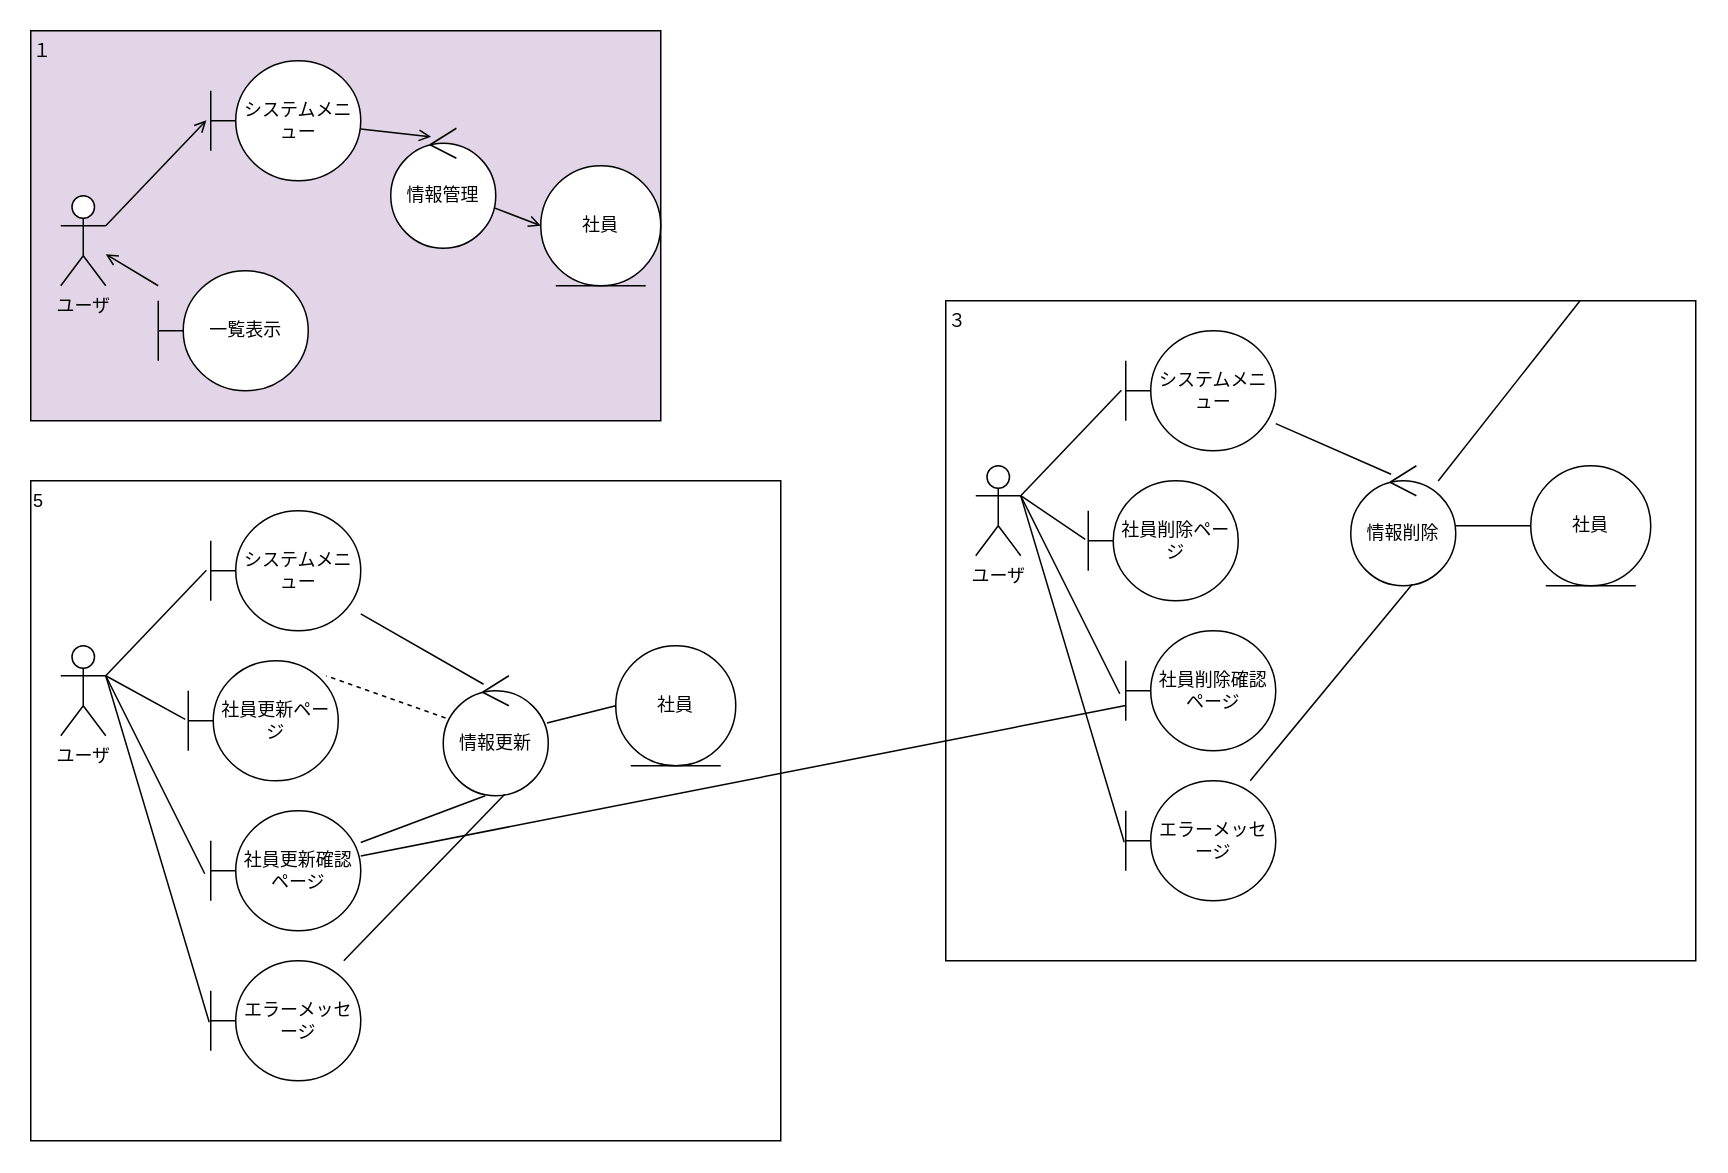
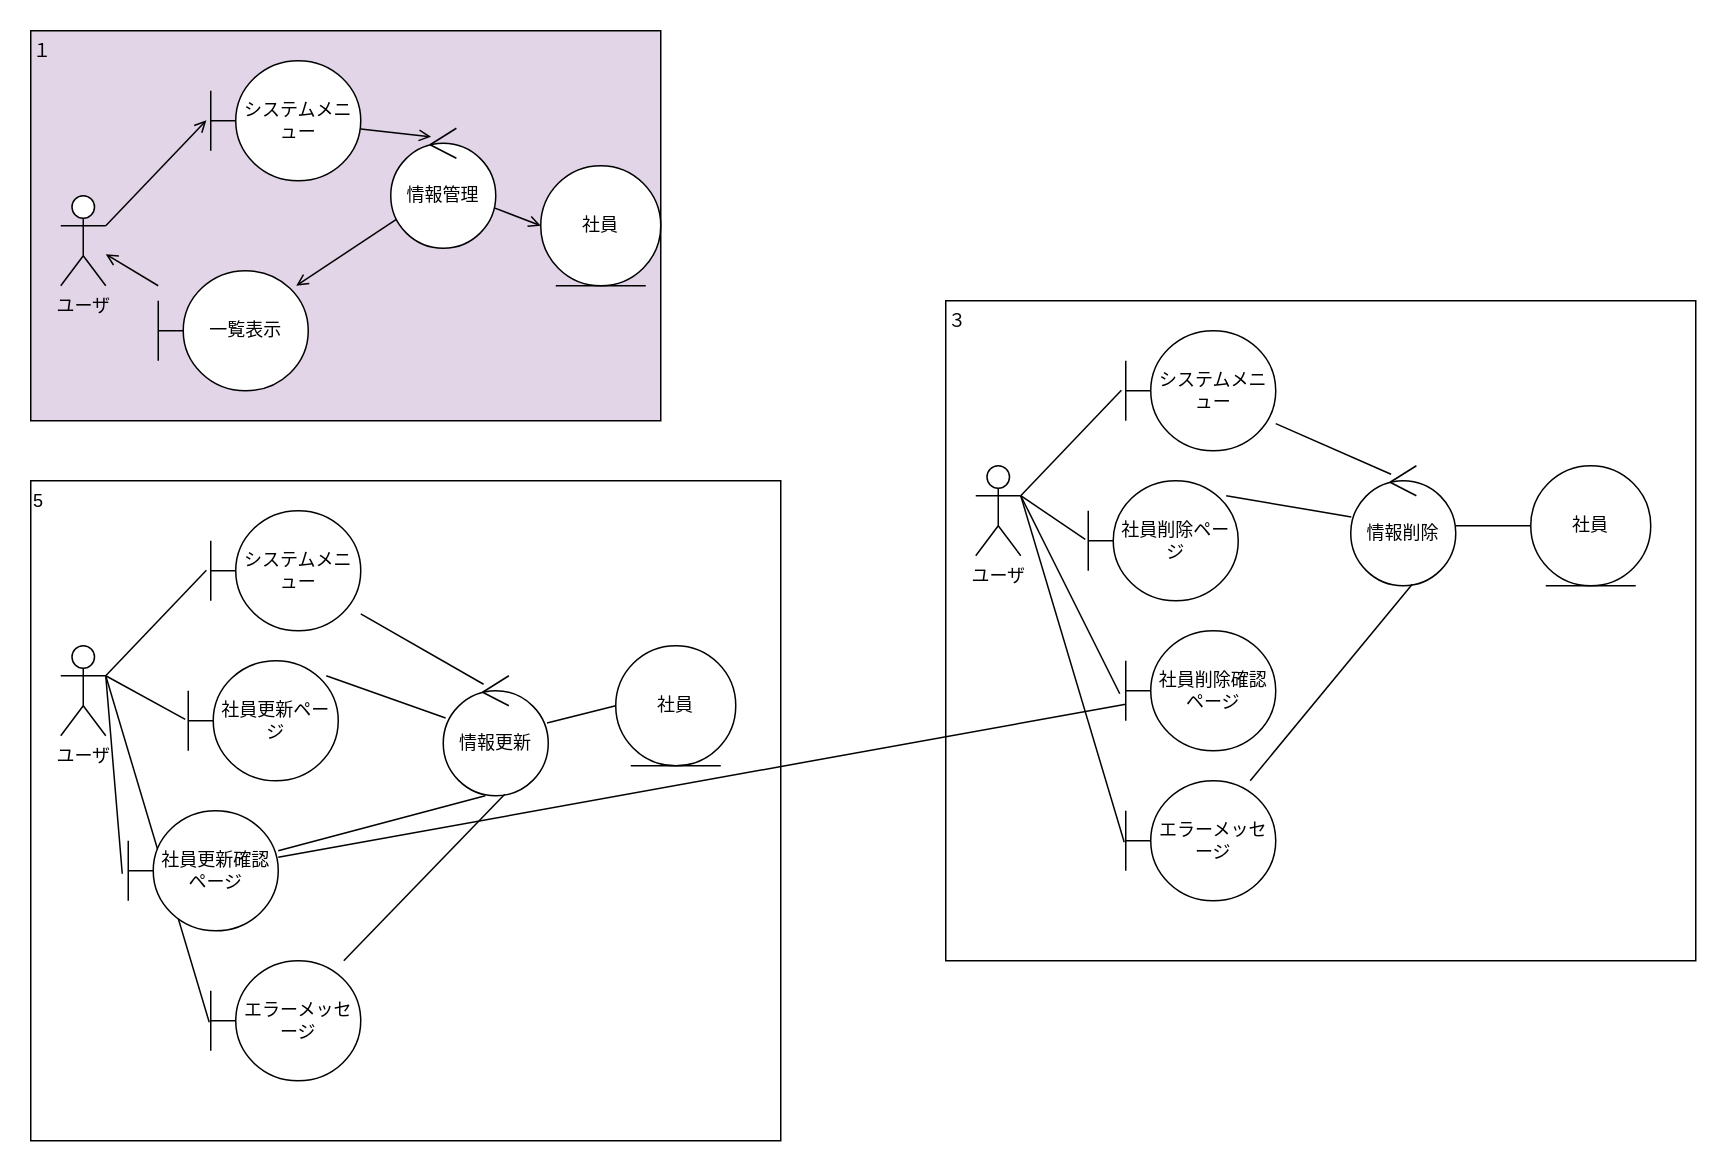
none -> (348, 251)
(1509, 391) -> (1289, 506)
(384, 696) -> (384, 696)
(286, 871) -> (203, 871)
